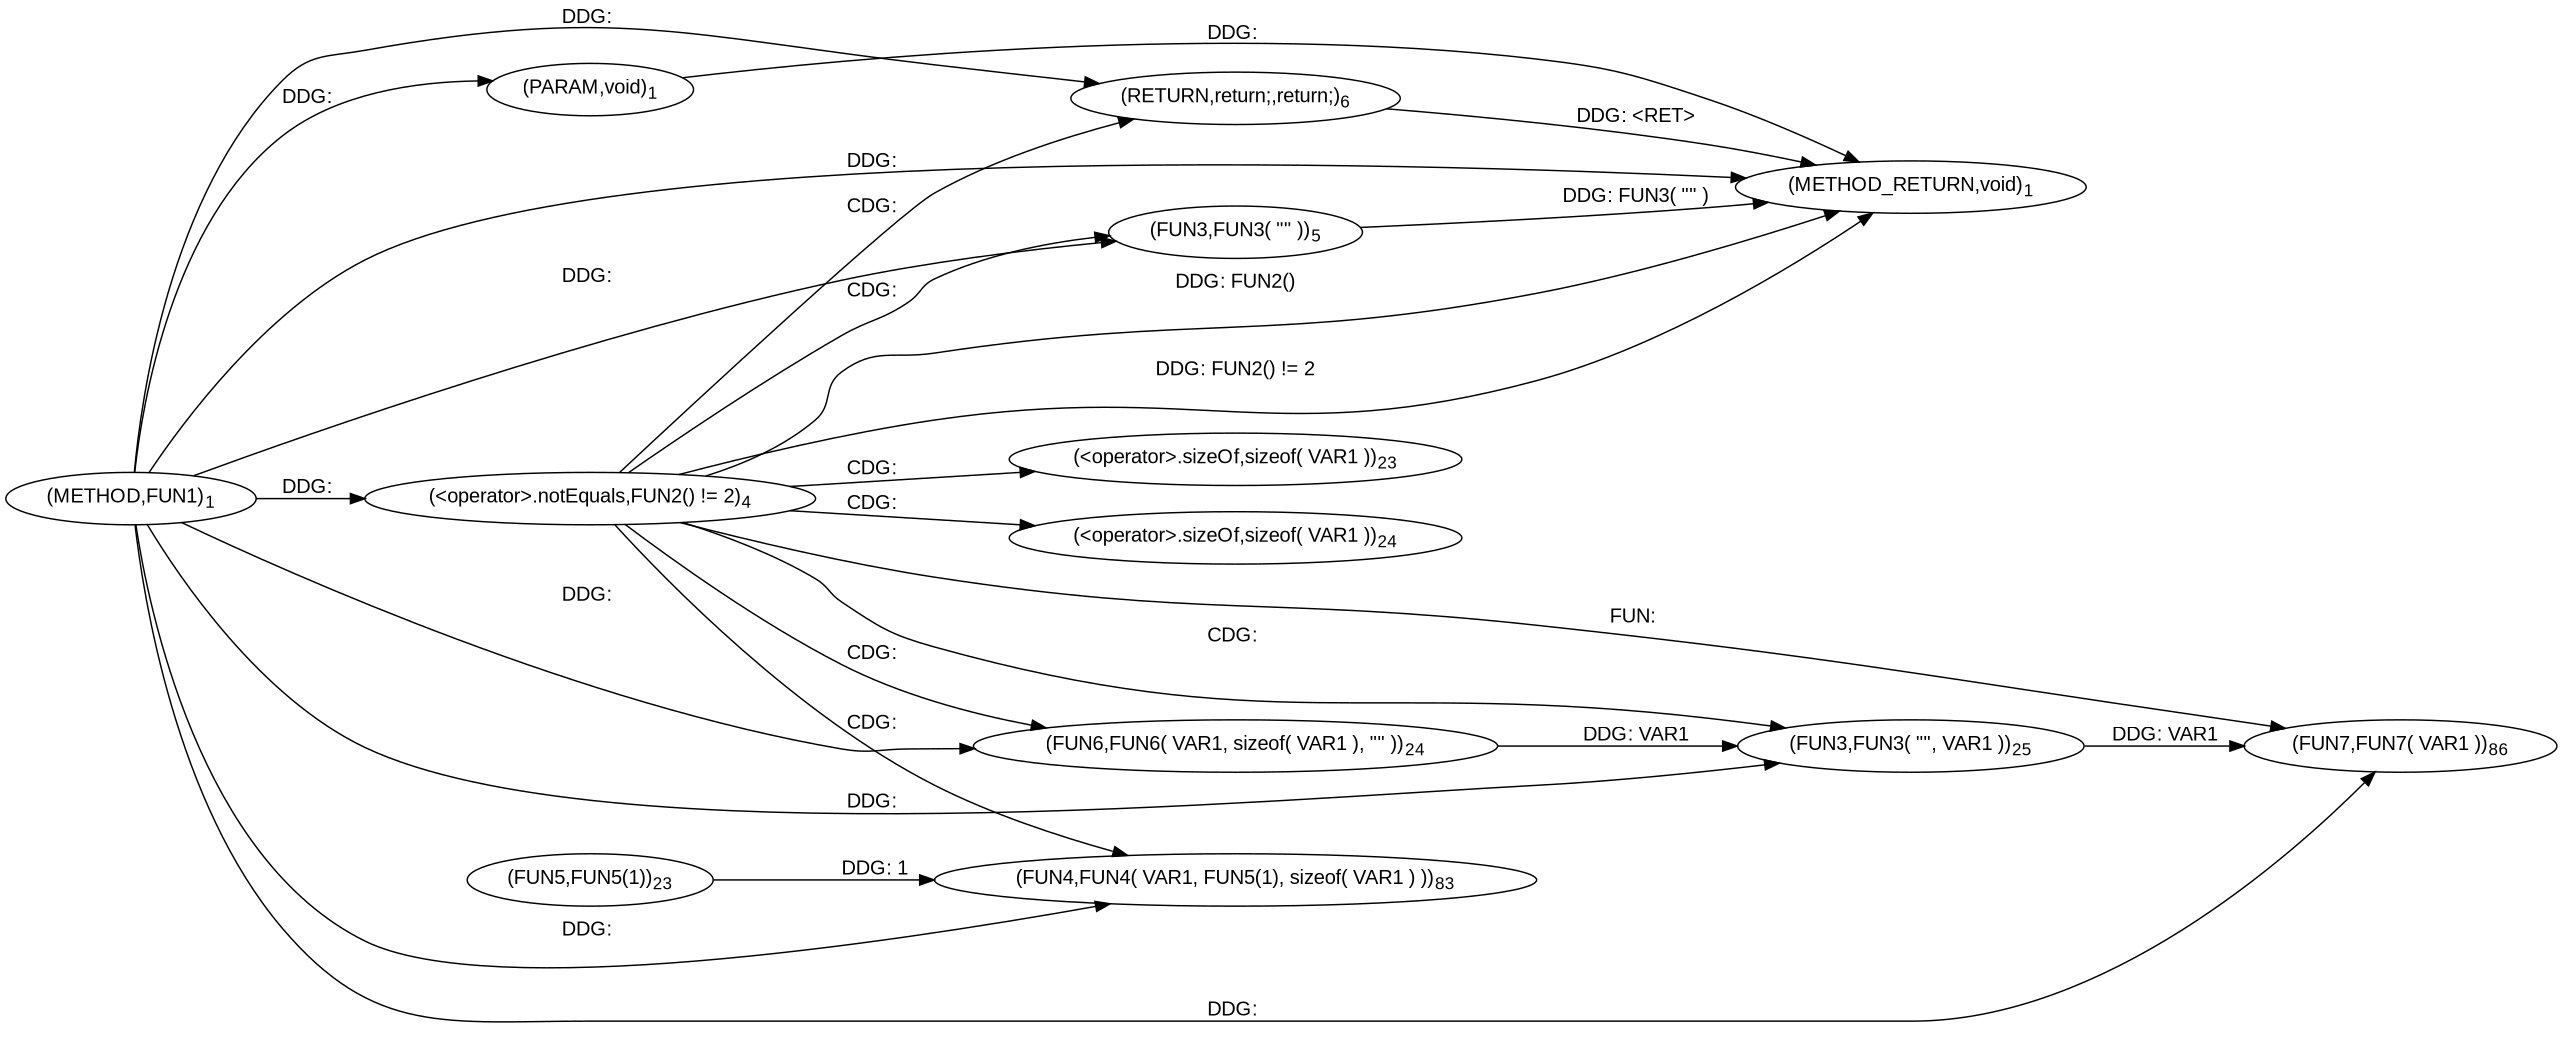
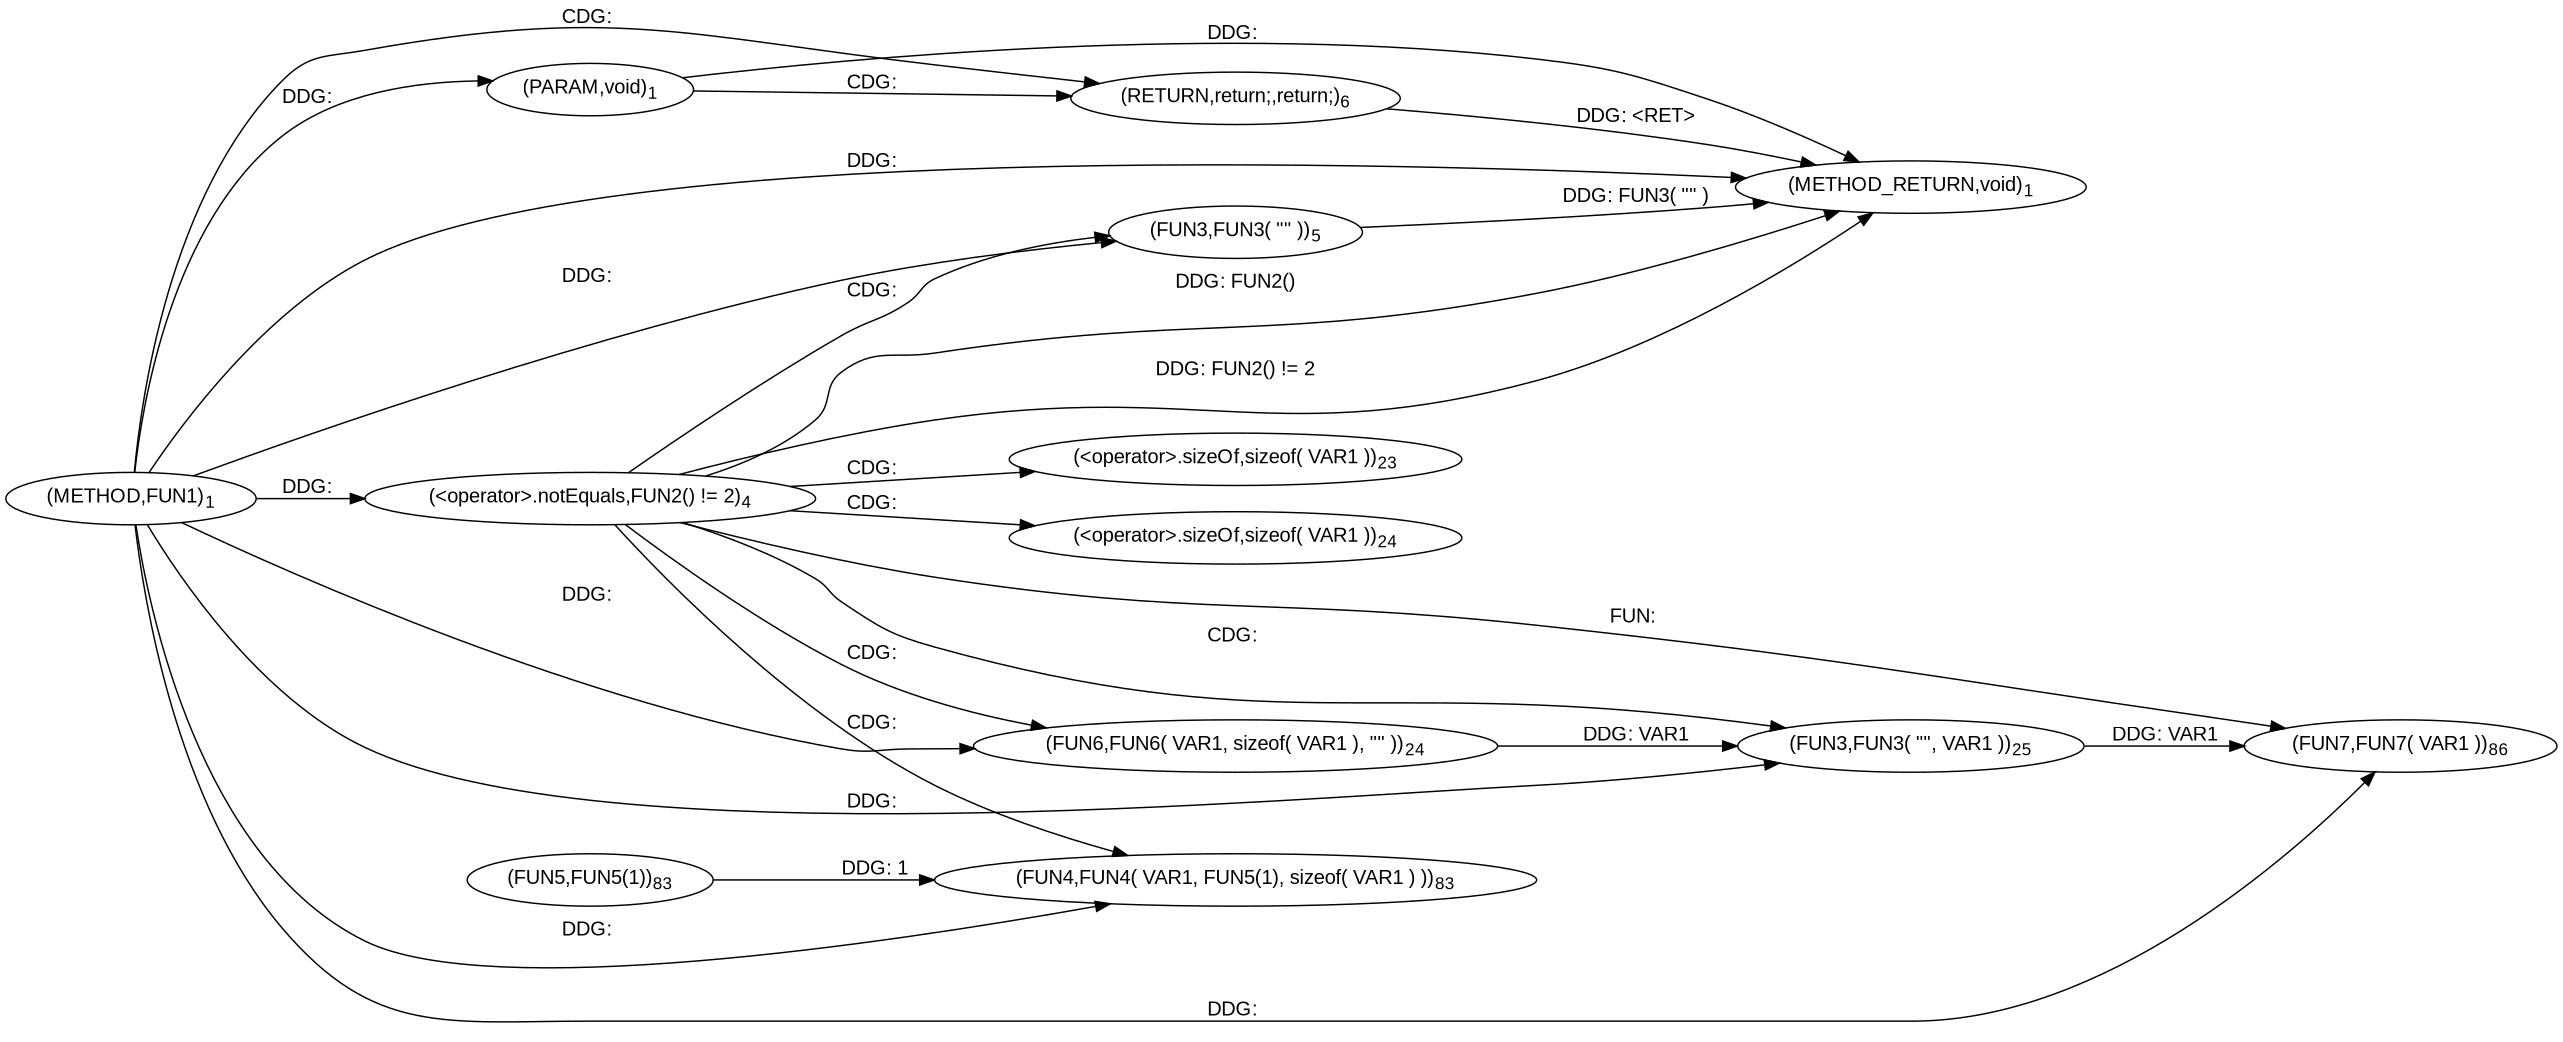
(590, 18) -> (590, 18)
(848, 264) -> (875, 93)
(663, 878) -> (663, 878)
